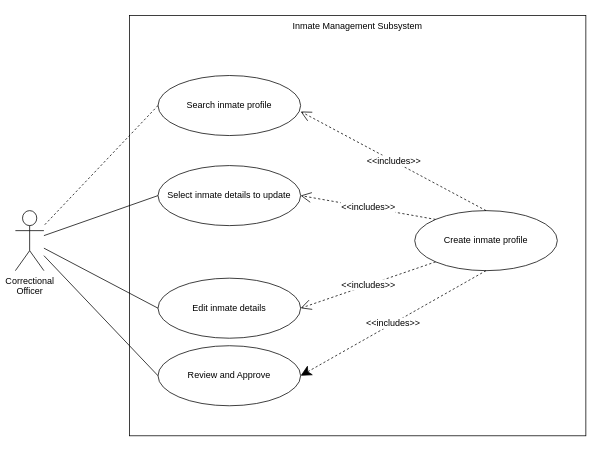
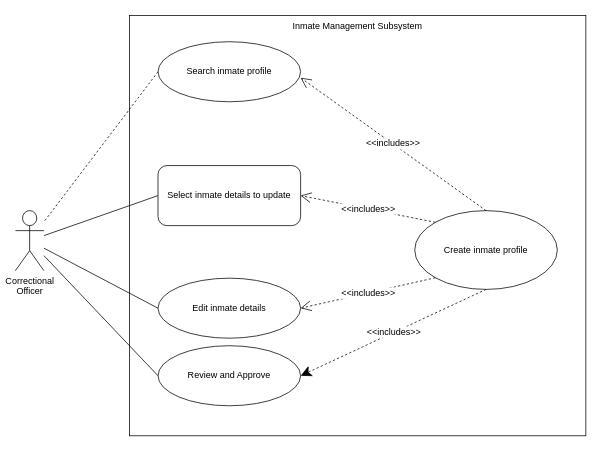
(229, 105) -> (229, 72)
(229, 195) -> (229, 195)
(486, 240) -> (486, 250)
